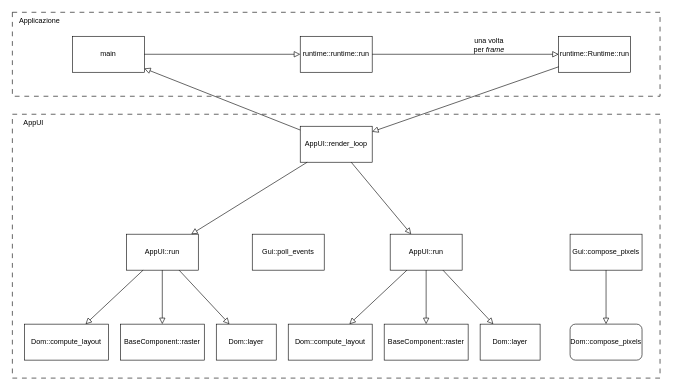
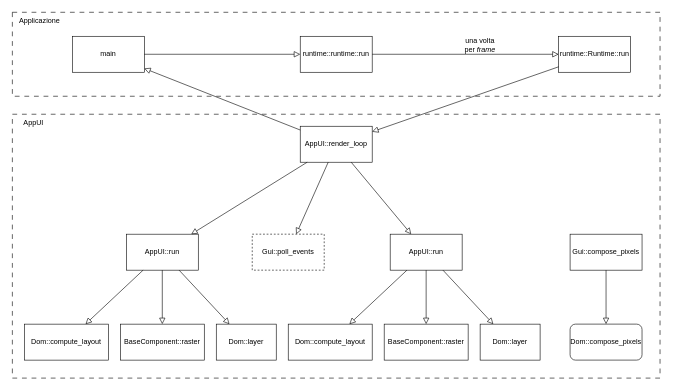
(489, 45) -> (480, 45)
none -> (314, 196)
(288, 252) -> (288, 252)
